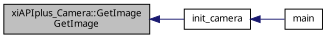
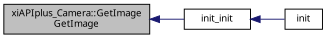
(217, 19) -> (217, 19)
(304, 19) -> (304, 19)
